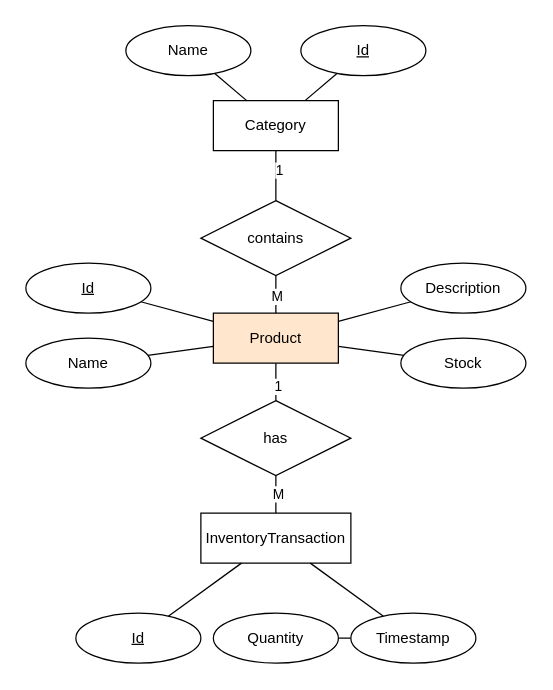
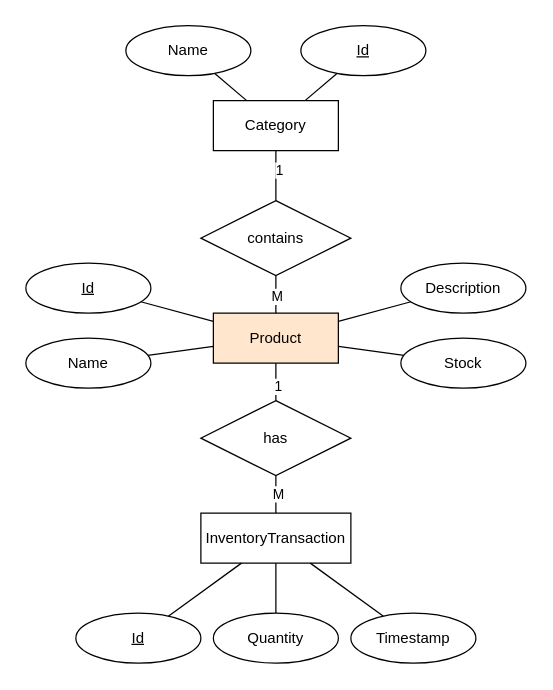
(344, 638) -> (276, 588)
